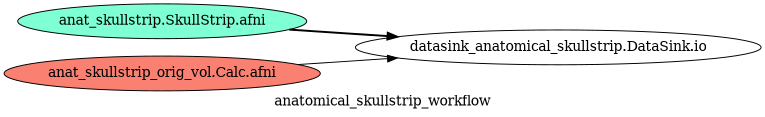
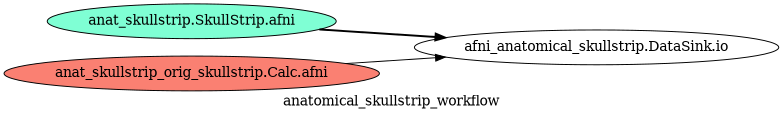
(558, 47) -> (597, 47)
(162, 73) -> (192, 73)
